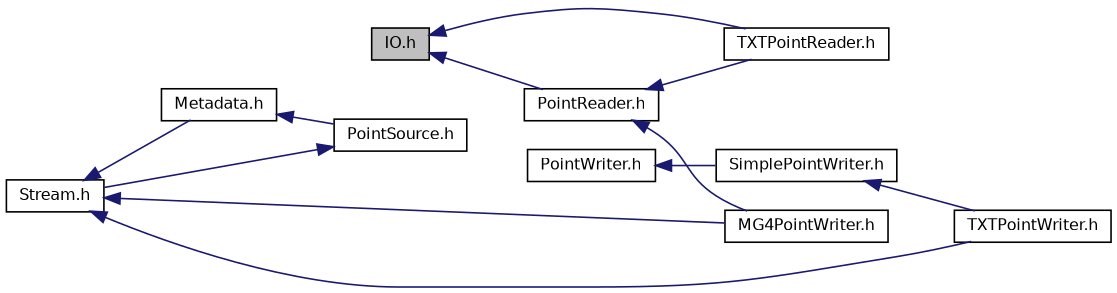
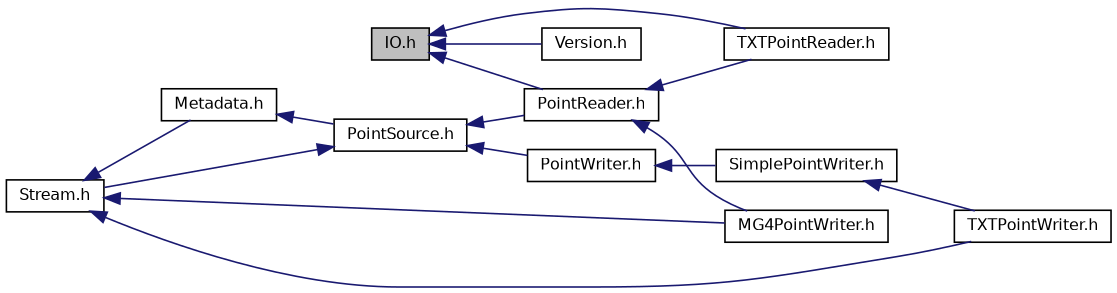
none -> (591, 44)
none -> (504, 119)
none -> (505, 152)
